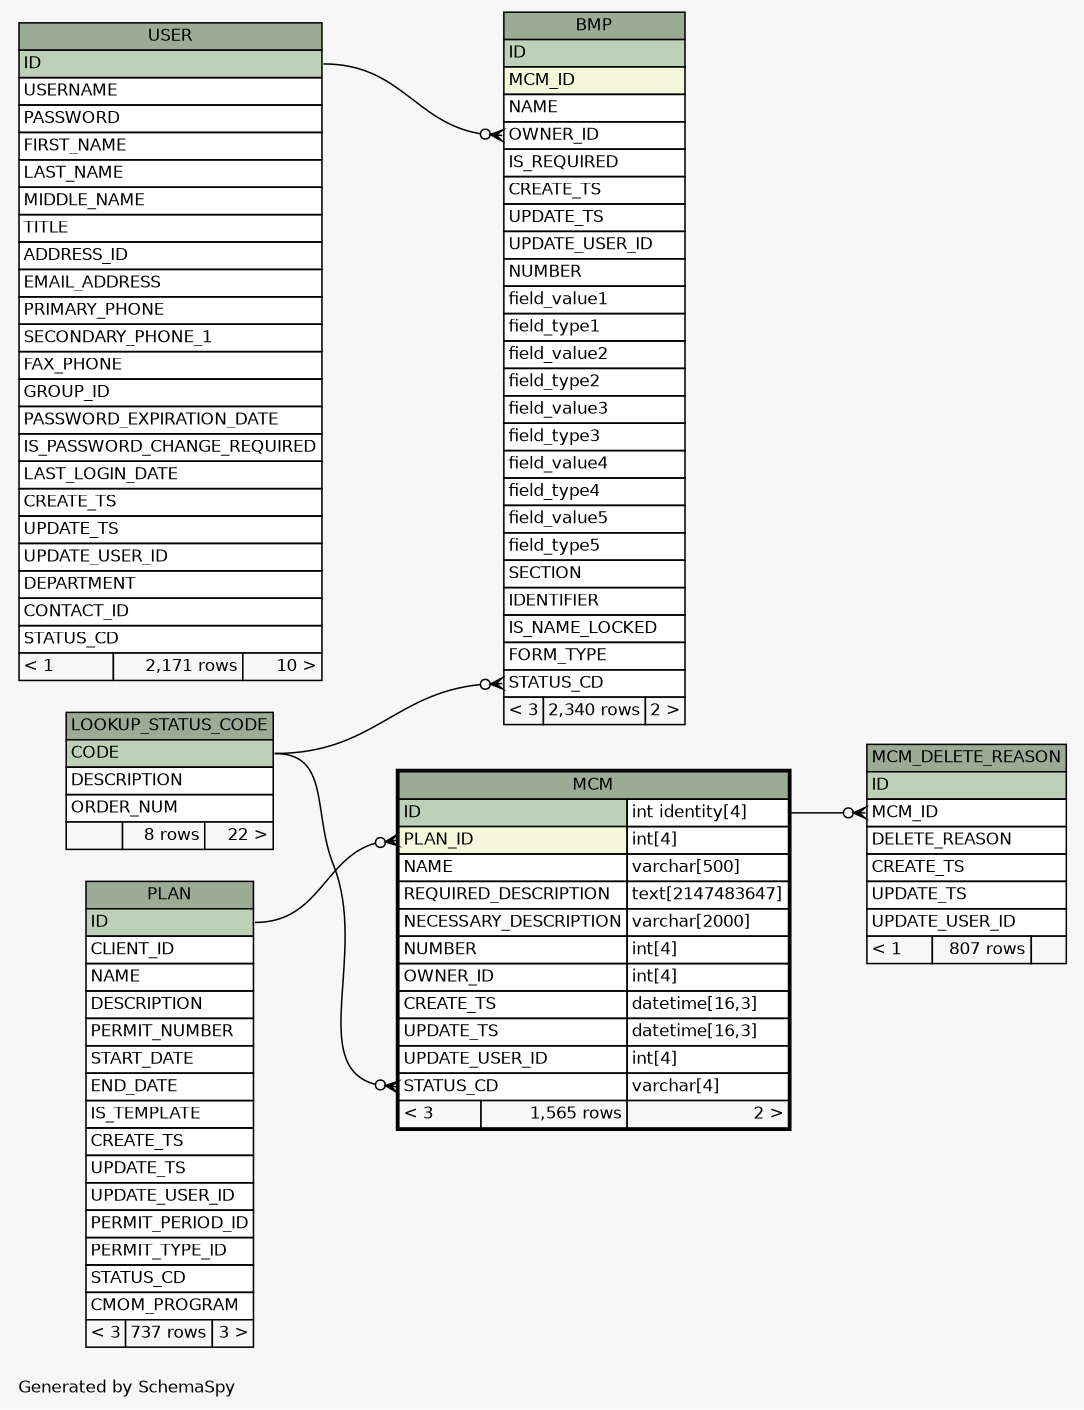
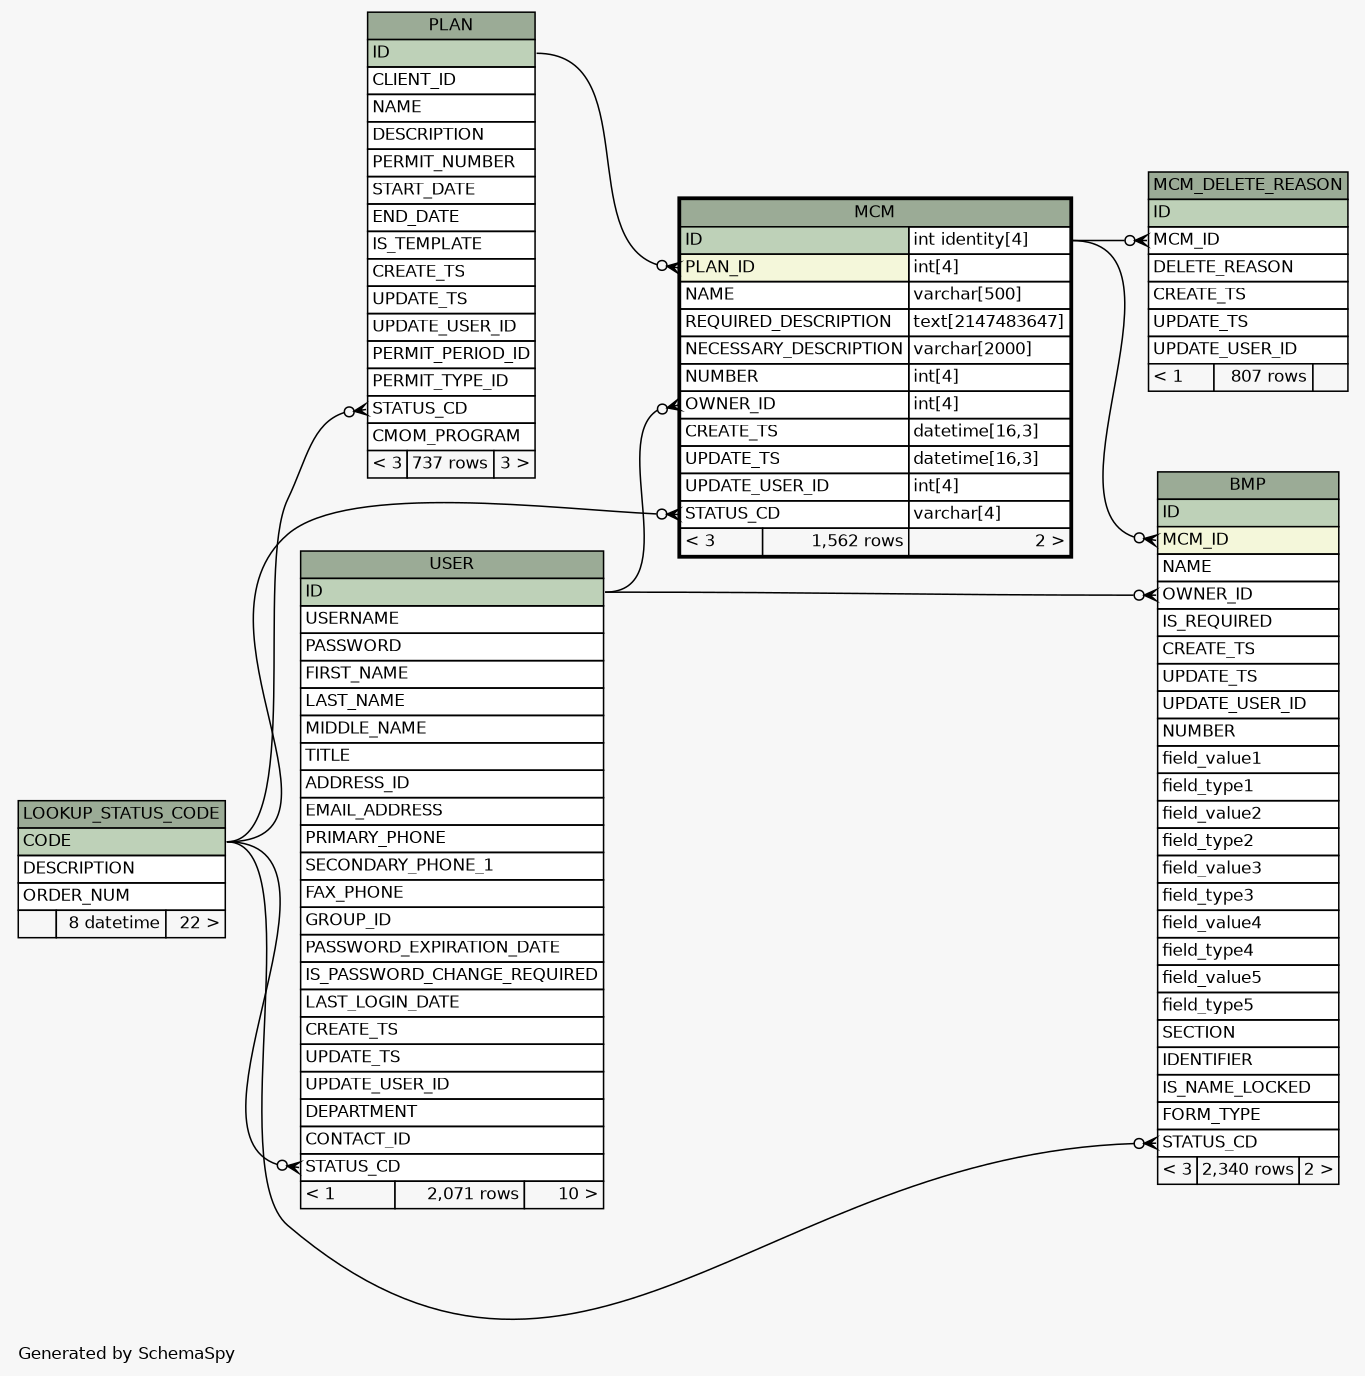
none -> (1116, 380)
none -> (642, 499)
none -> (274, 625)
(192, 666) -> (473, 1194)
(172, 835) -> (115, 923)
none -> (253, 1048)
(576, 1114) -> (858, 541)
